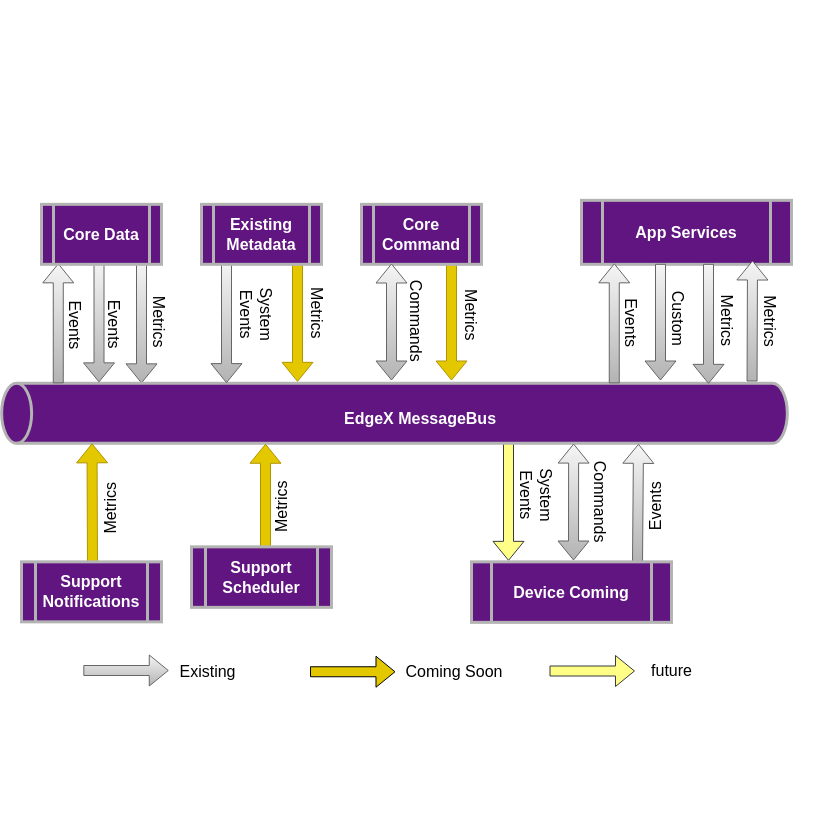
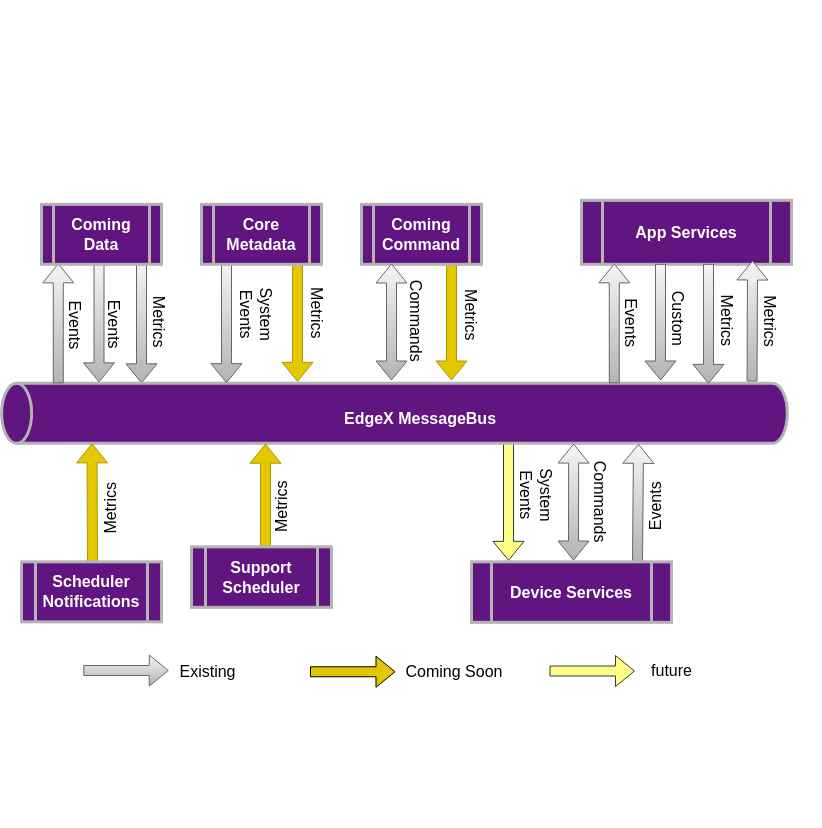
(102, 235) -> (102, 235)
(262, 235) -> (262, 235)
(422, 235) -> (422, 235)
(92, 592) -> (92, 592)
(572, 593) -> (572, 593)
